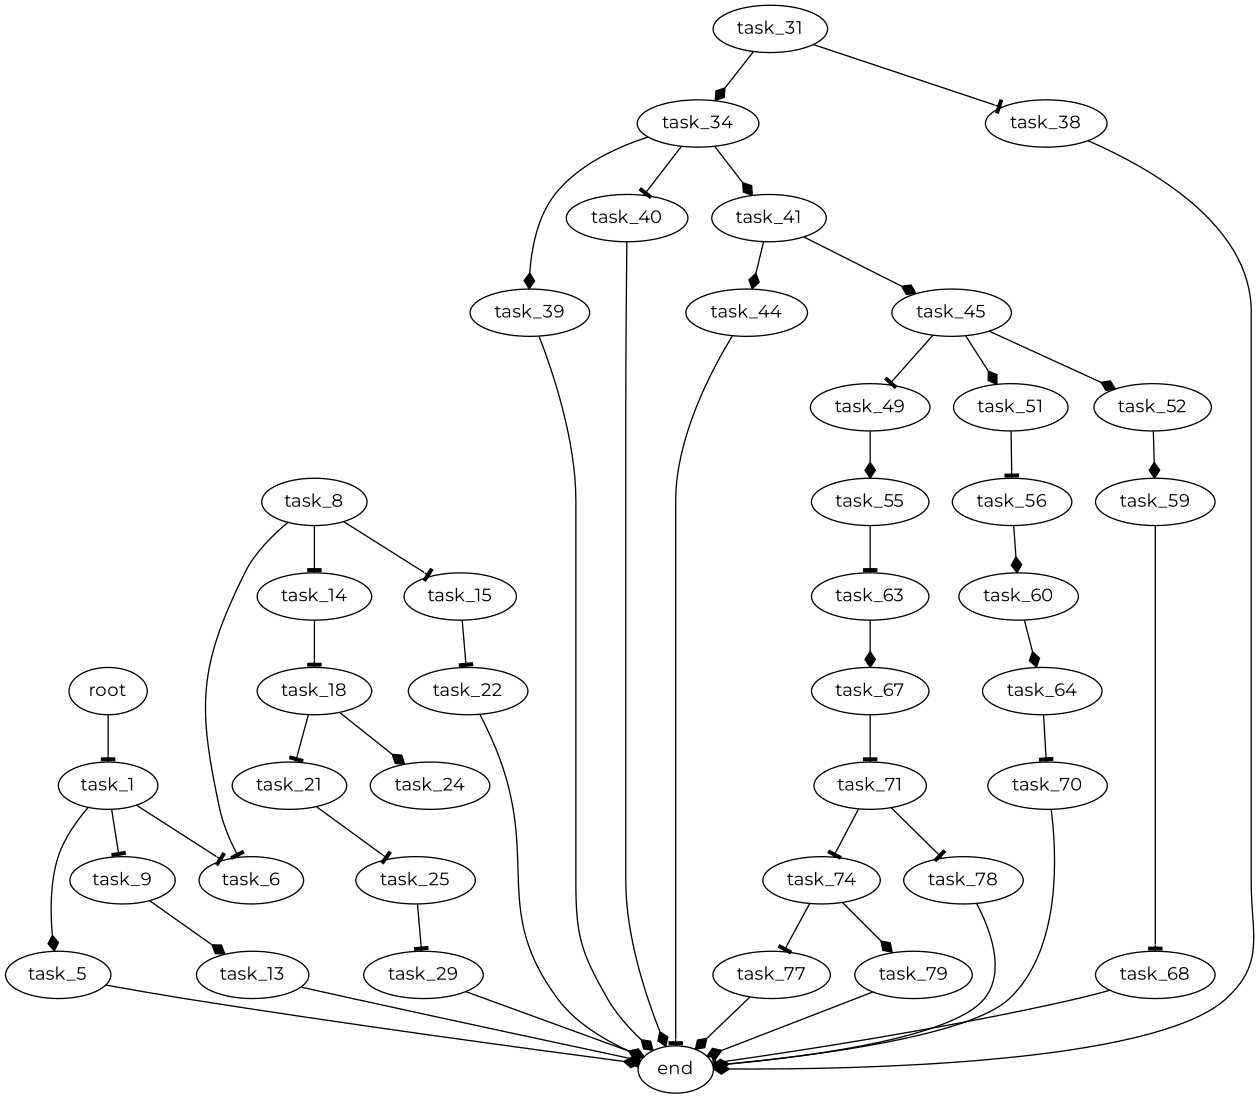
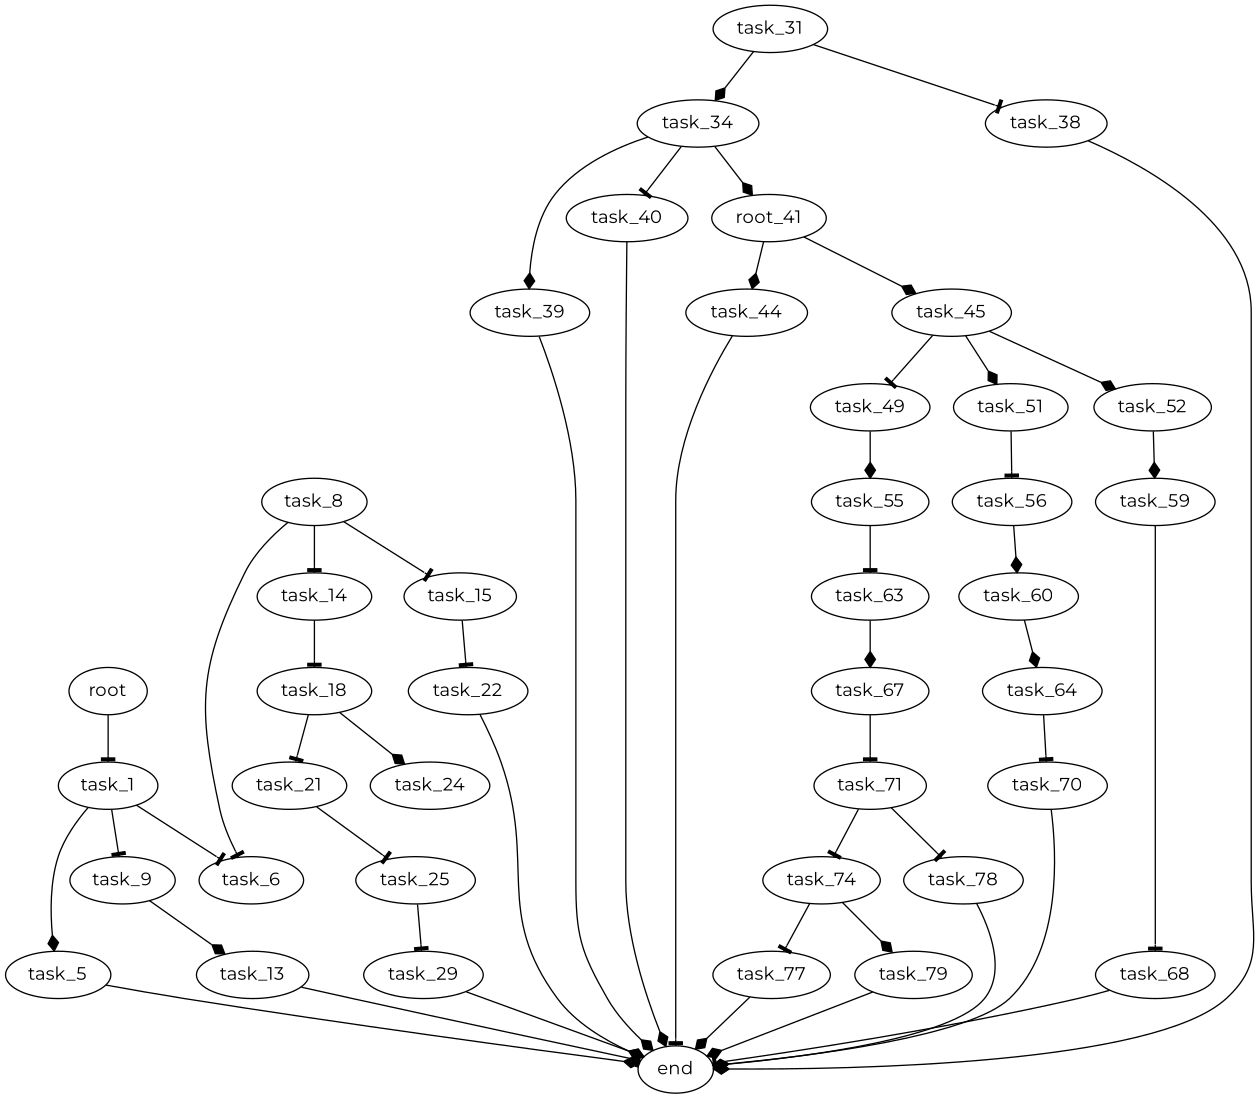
(769, 218) -> (769, 218)
